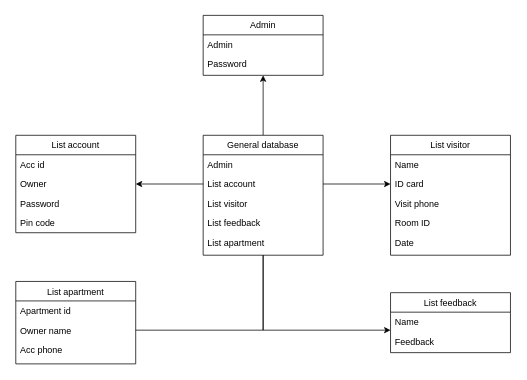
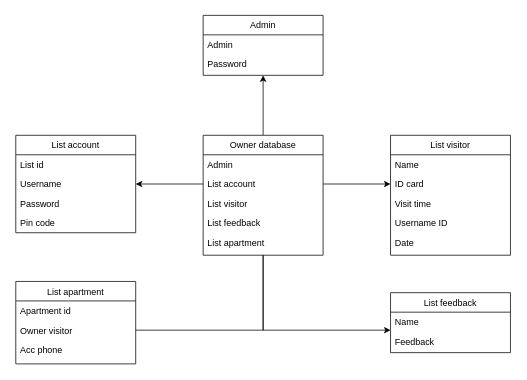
(263, 146) -> (263, 146)
(32, 165) -> (34, 165)
(32, 185) -> (40, 185)
(419, 204) -> (415, 204)
(411, 224) -> (421, 224)
(44, 331) -> (49, 331)
